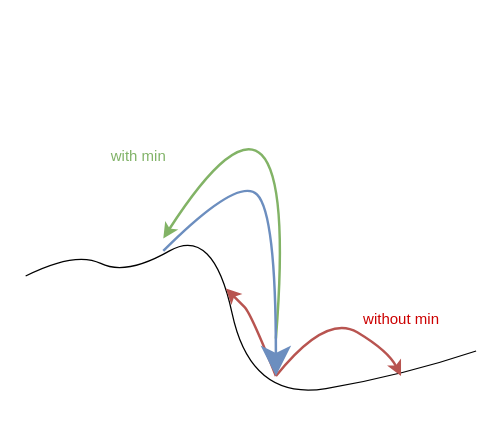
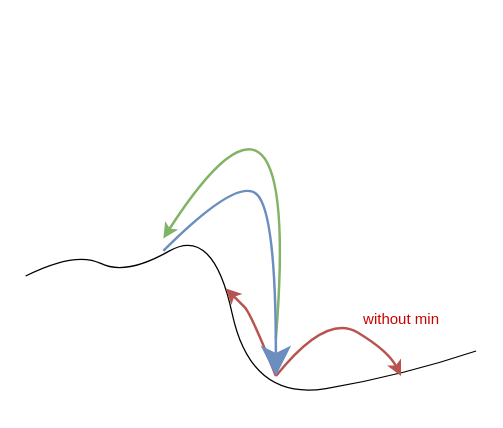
(138, 157) -> none
